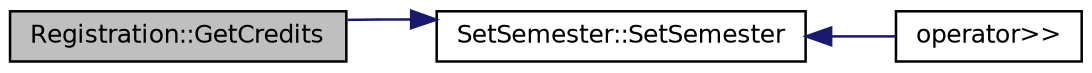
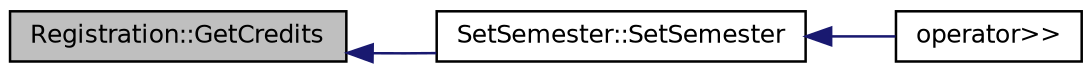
(379, 20) -> (405, 53)
